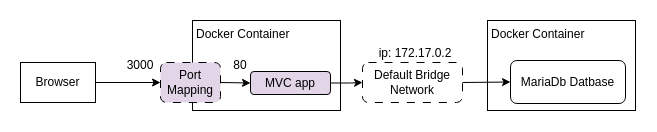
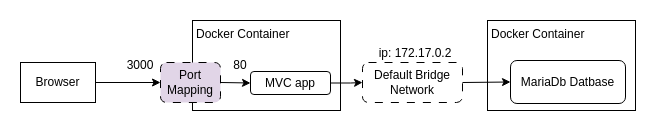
(291, 83) -> (291, 83)
